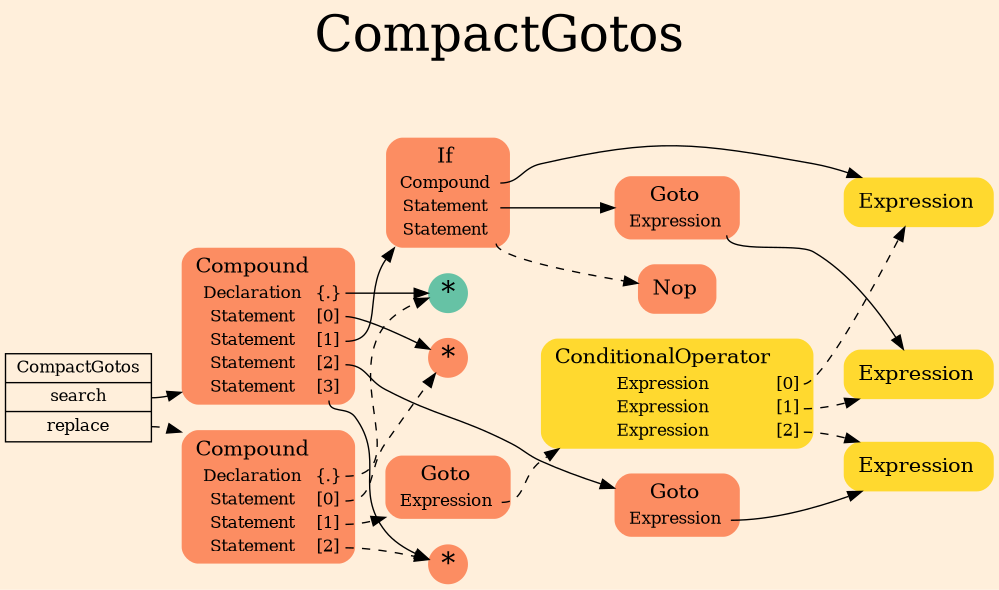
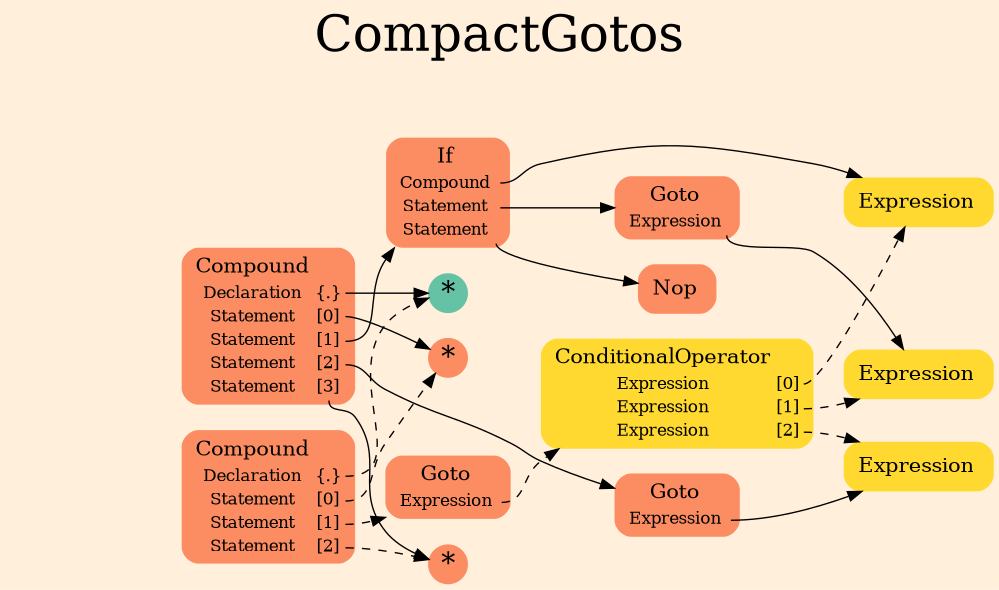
(558, 268) -> (558, 268)
(78, 398) -> none
